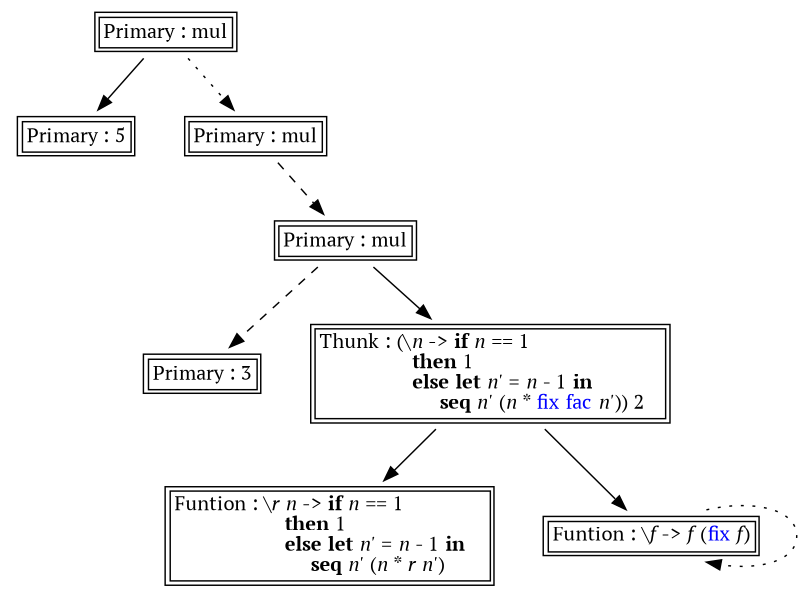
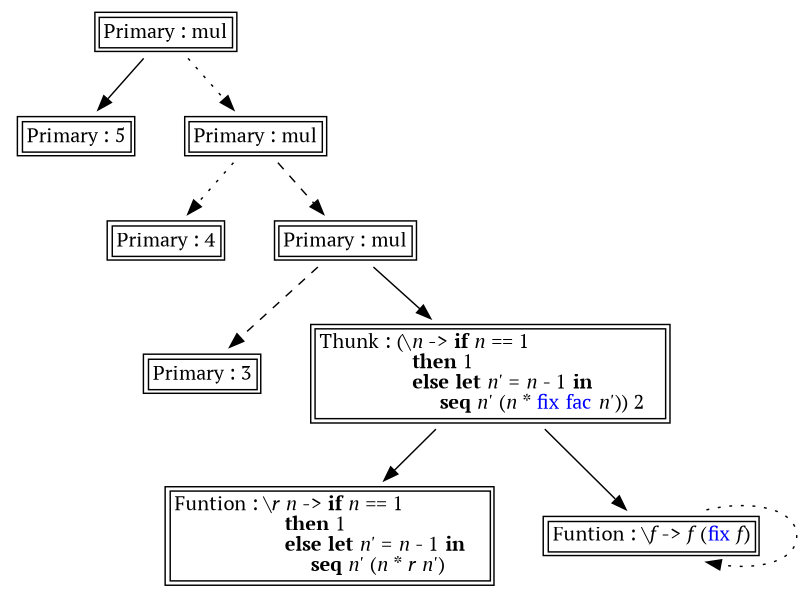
none -> (166, 240)
